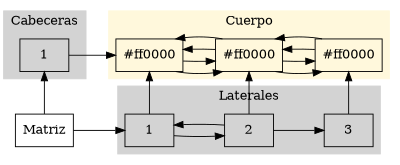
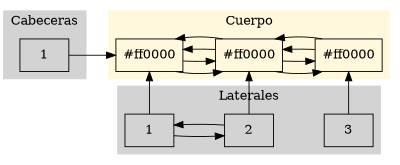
(44, 130) -> none
(294, 130) -> none
